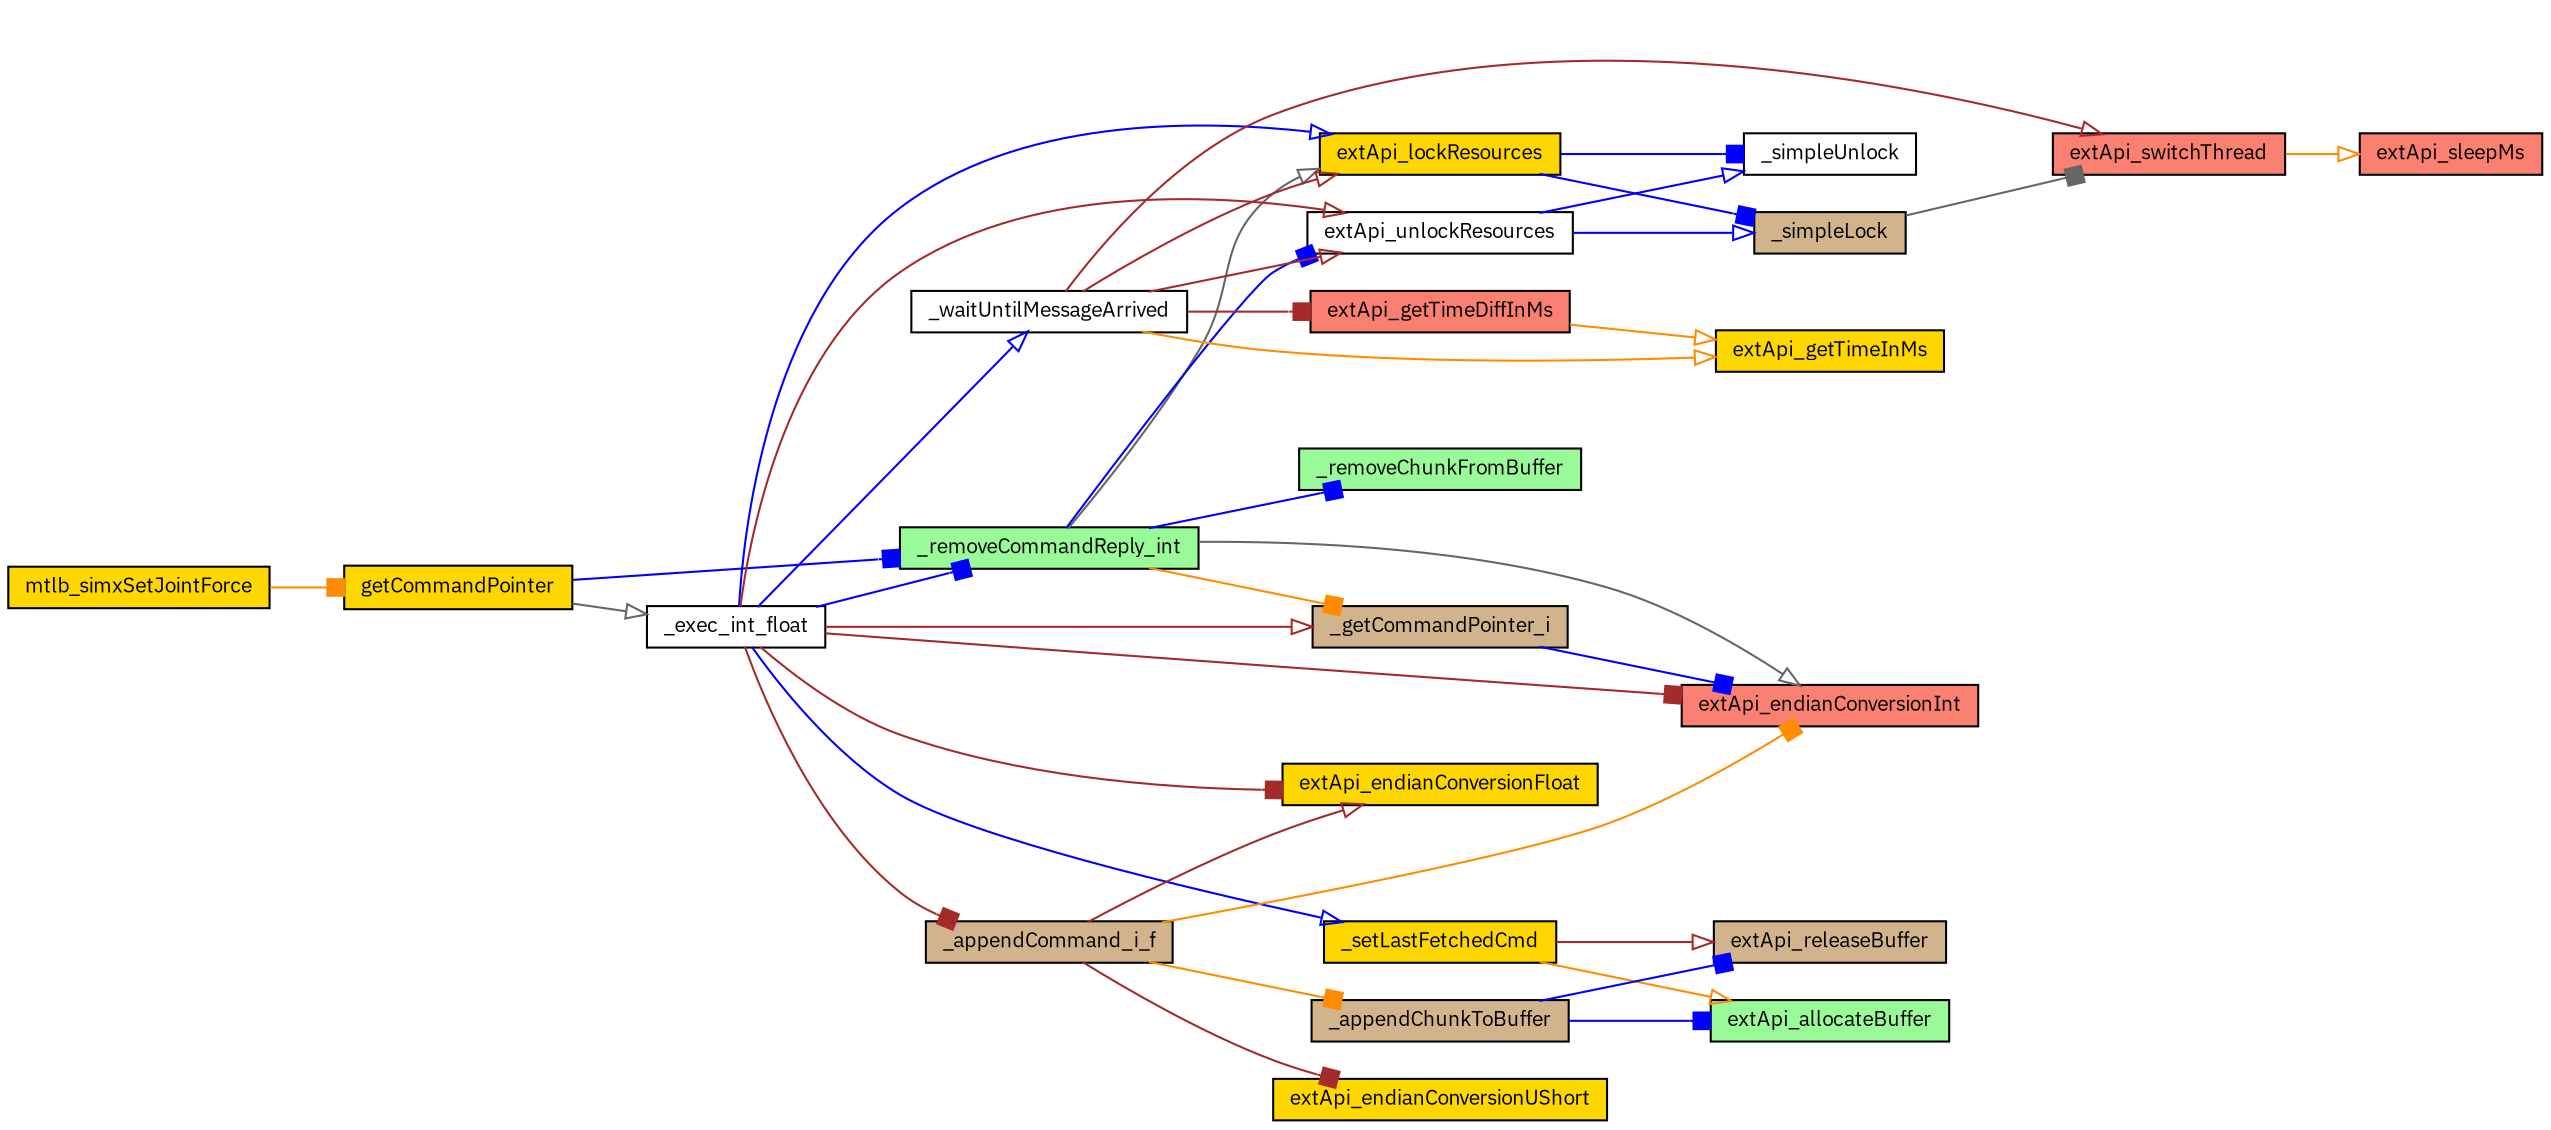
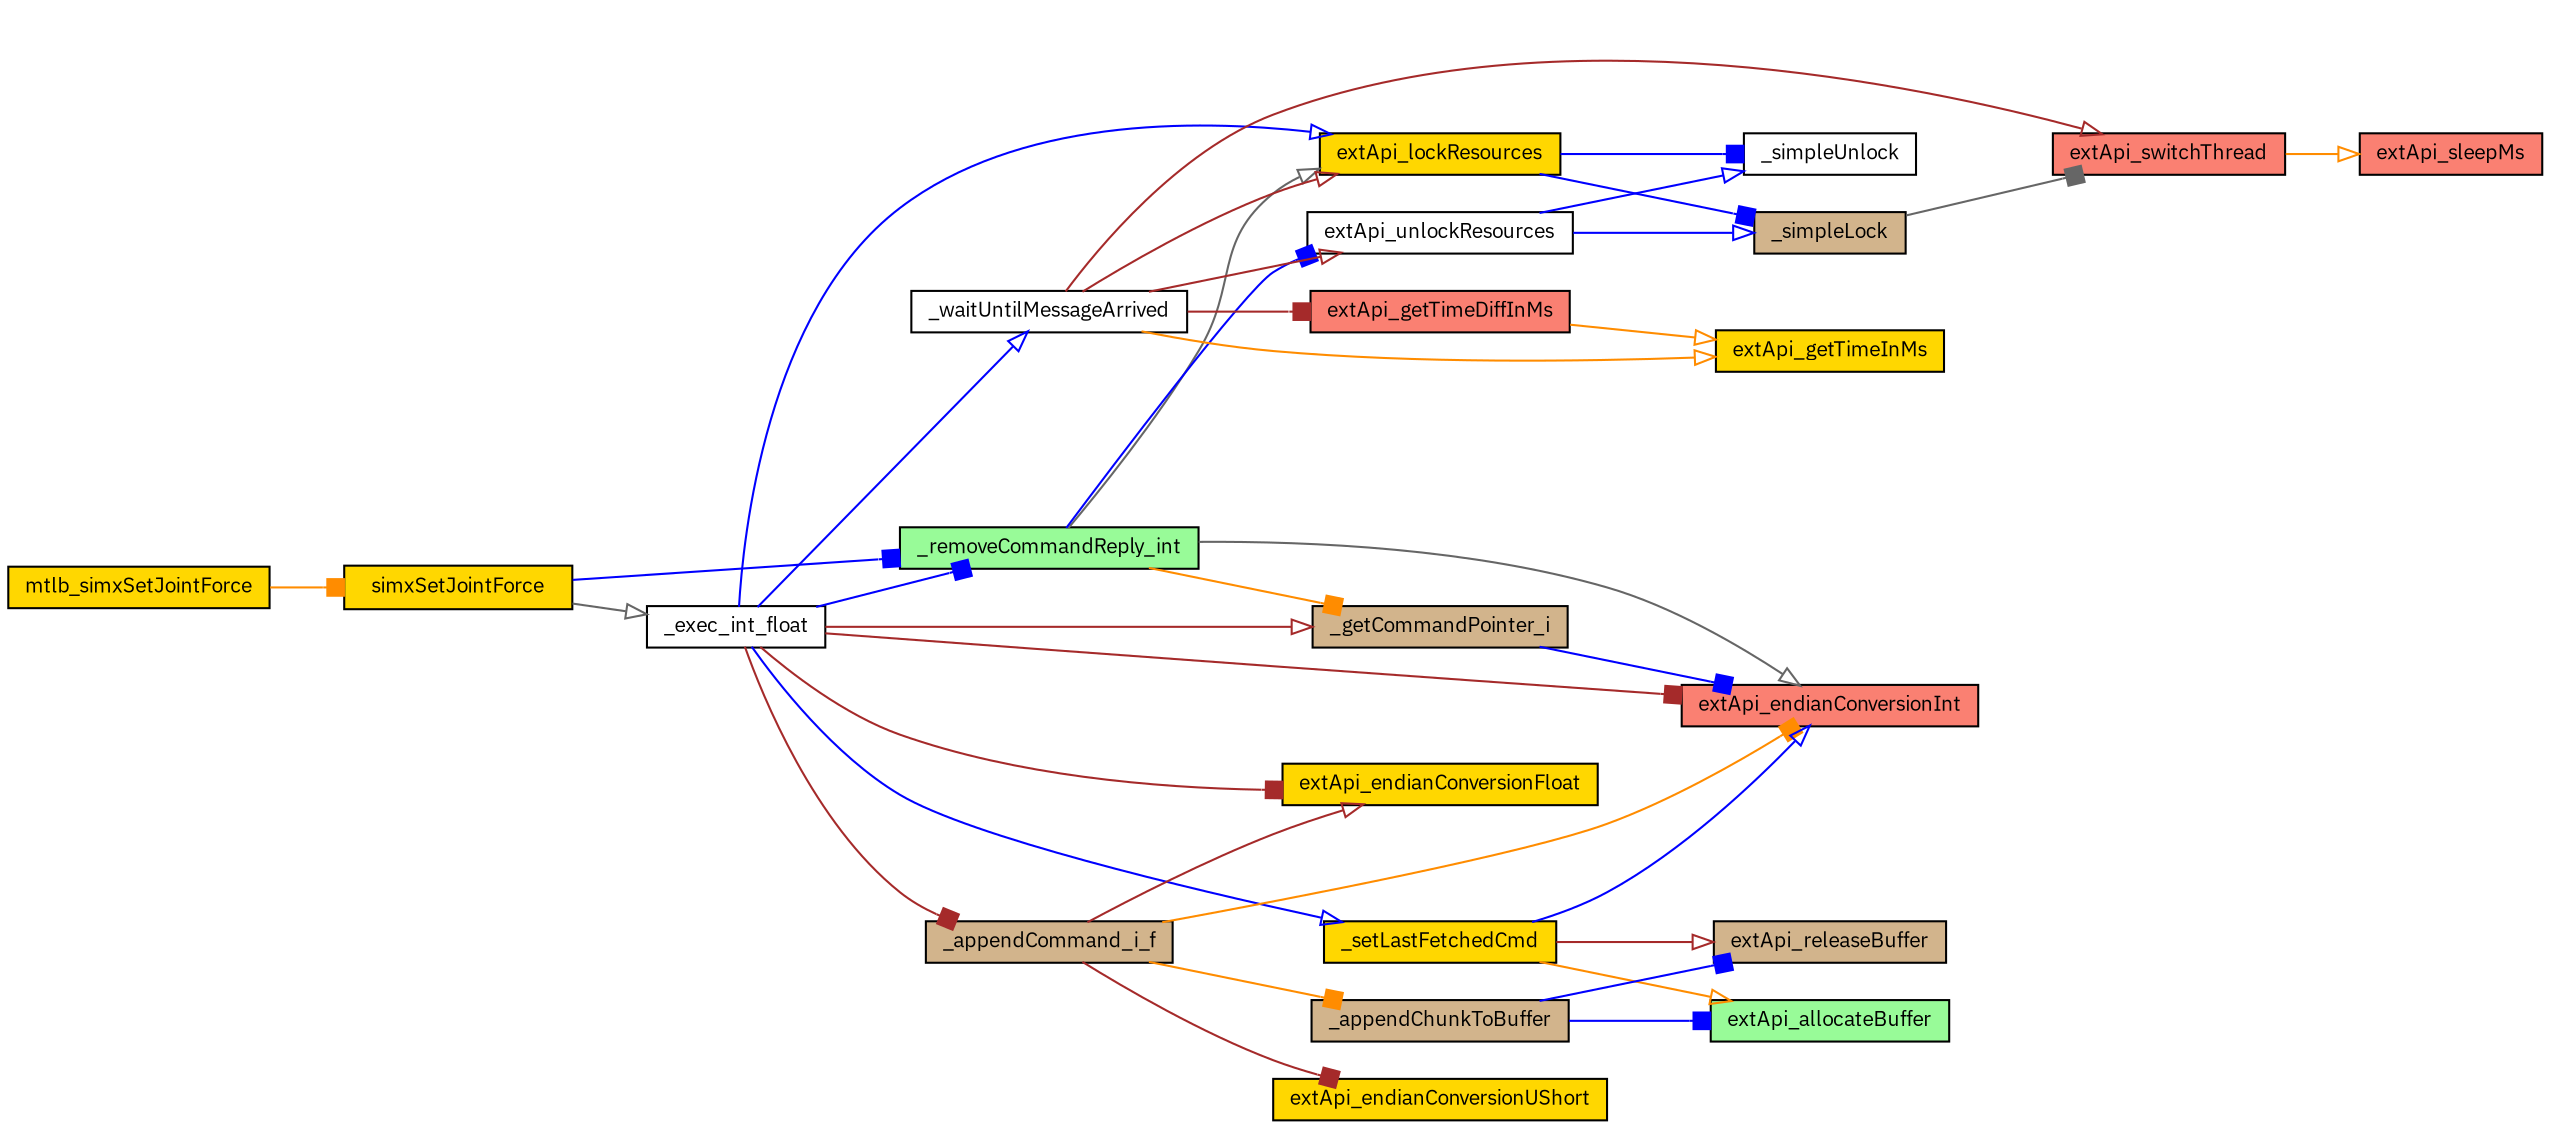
(925, 258) -> none
(1440, 469) -> none
(458, 587) -> (458, 587)
none -> (1674, 848)
